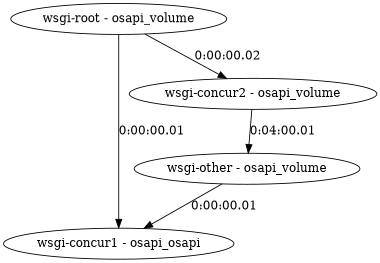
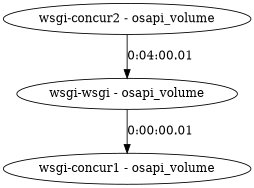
(119, 19) -> none
(247, 169) -> (127, 94)
(119, 244) -> (127, 169)
